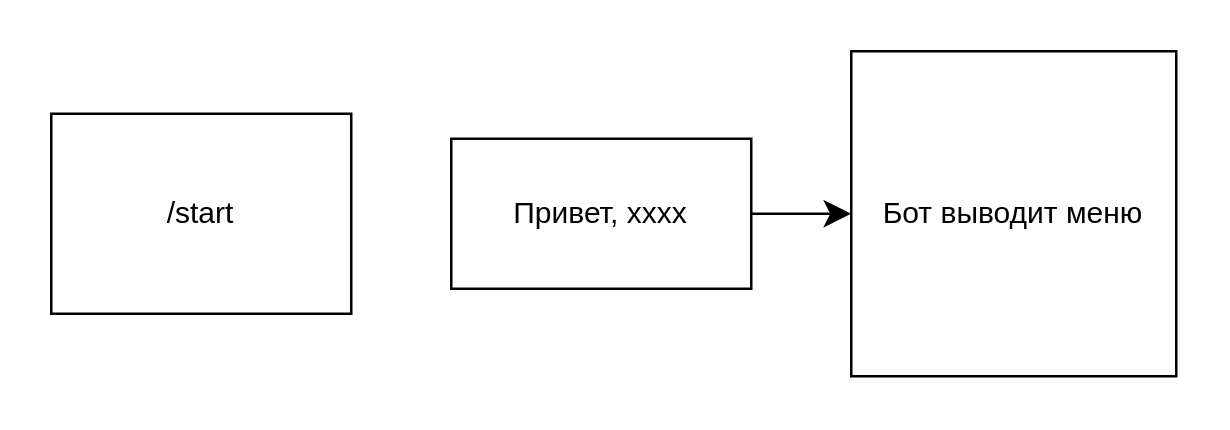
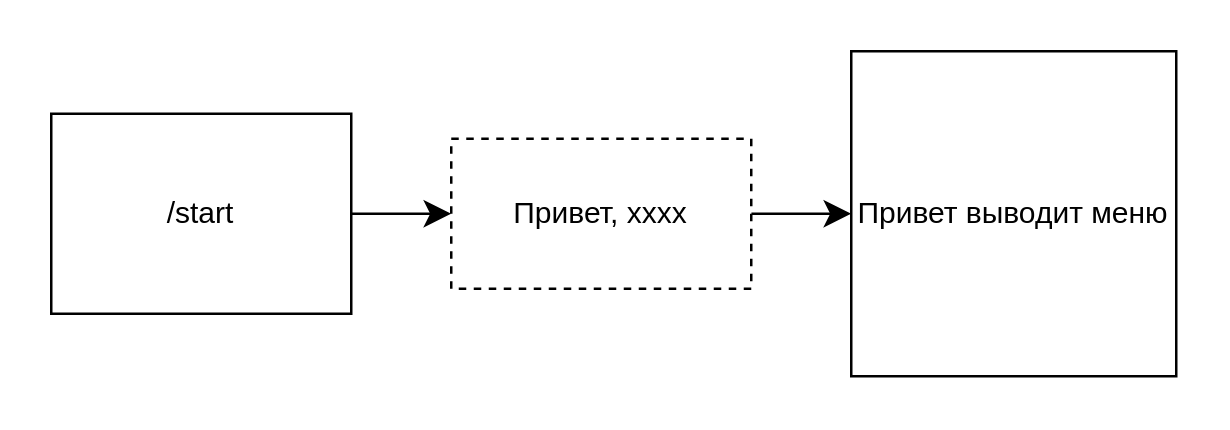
none -> (392, 214)
(601, 214) -> (601, 214)
(1014, 214) -> (1014, 214)
